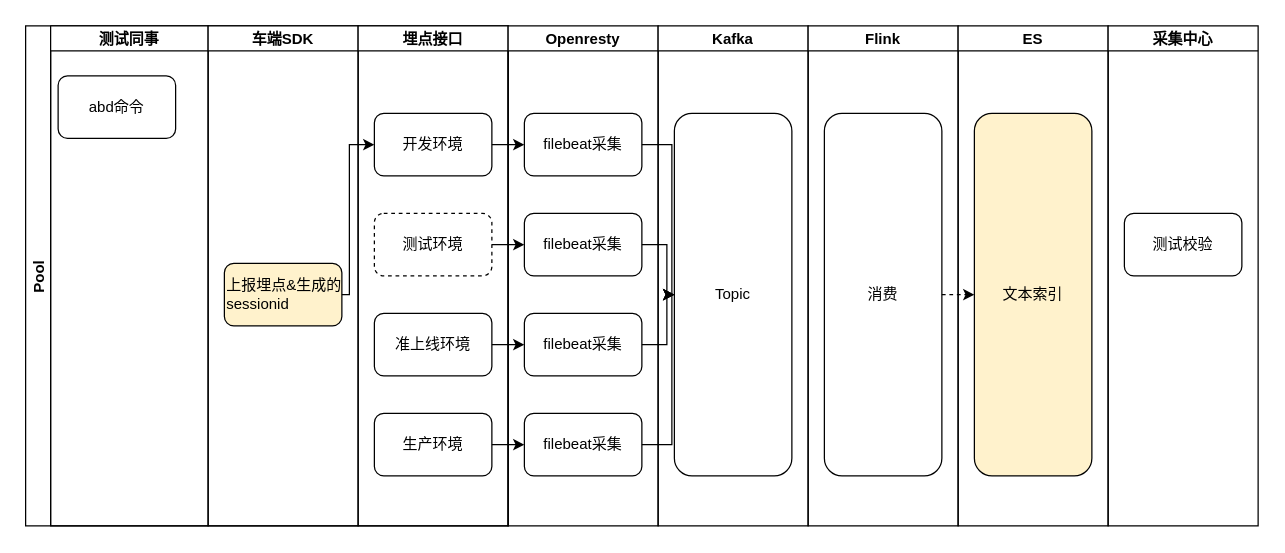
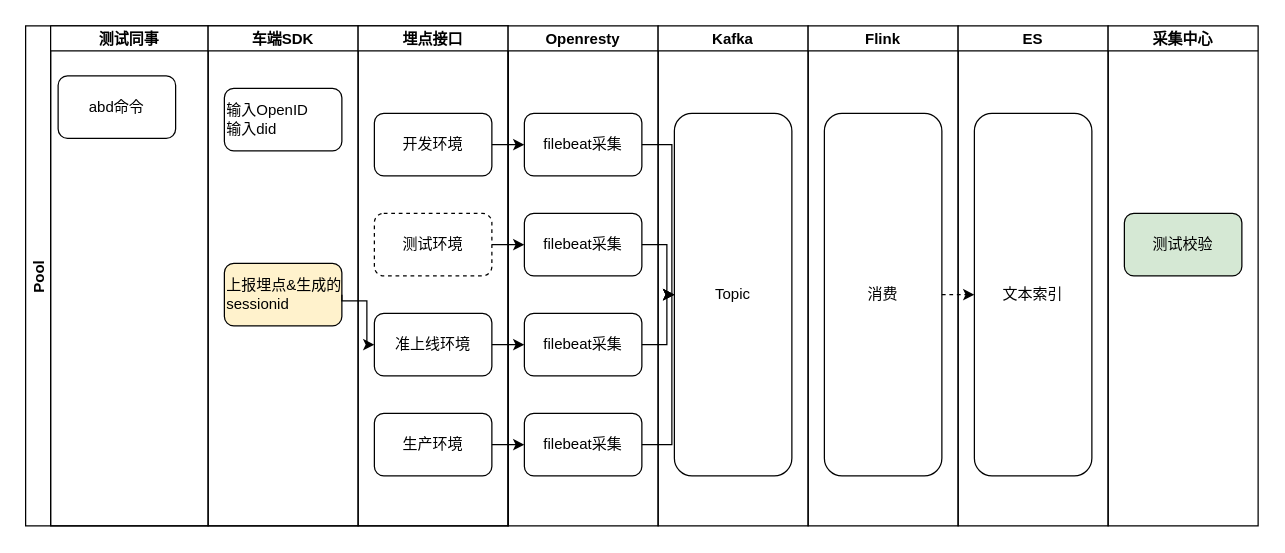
none -> (283, 119)
(349, 213) -> none
(1183, 244) -> (1183, 244)
(1033, 294) -> (1033, 294)
none -> (367, 309)
